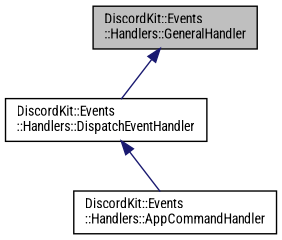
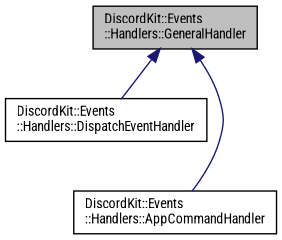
(145, 172) -> (223, 127)
